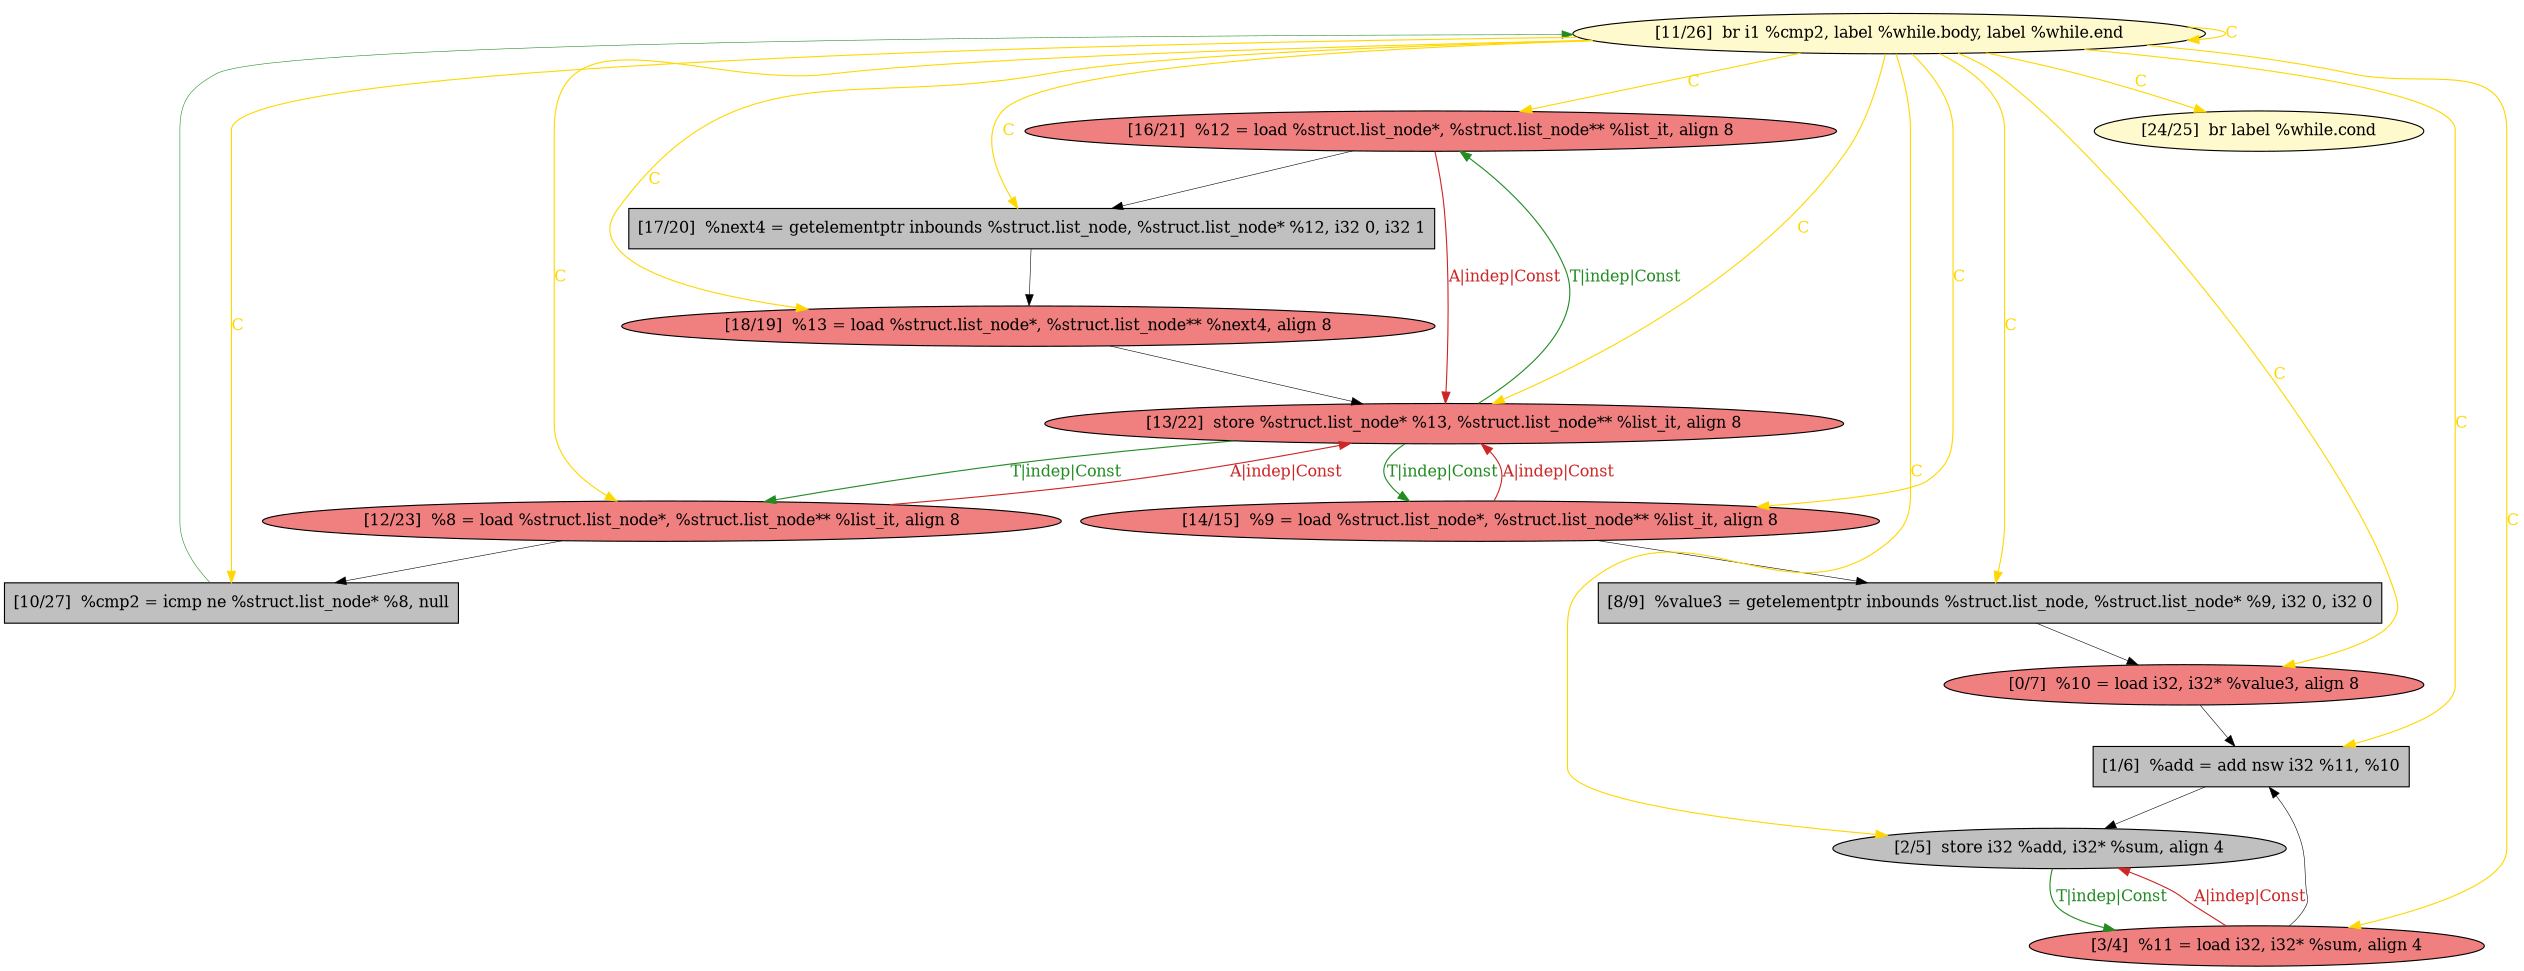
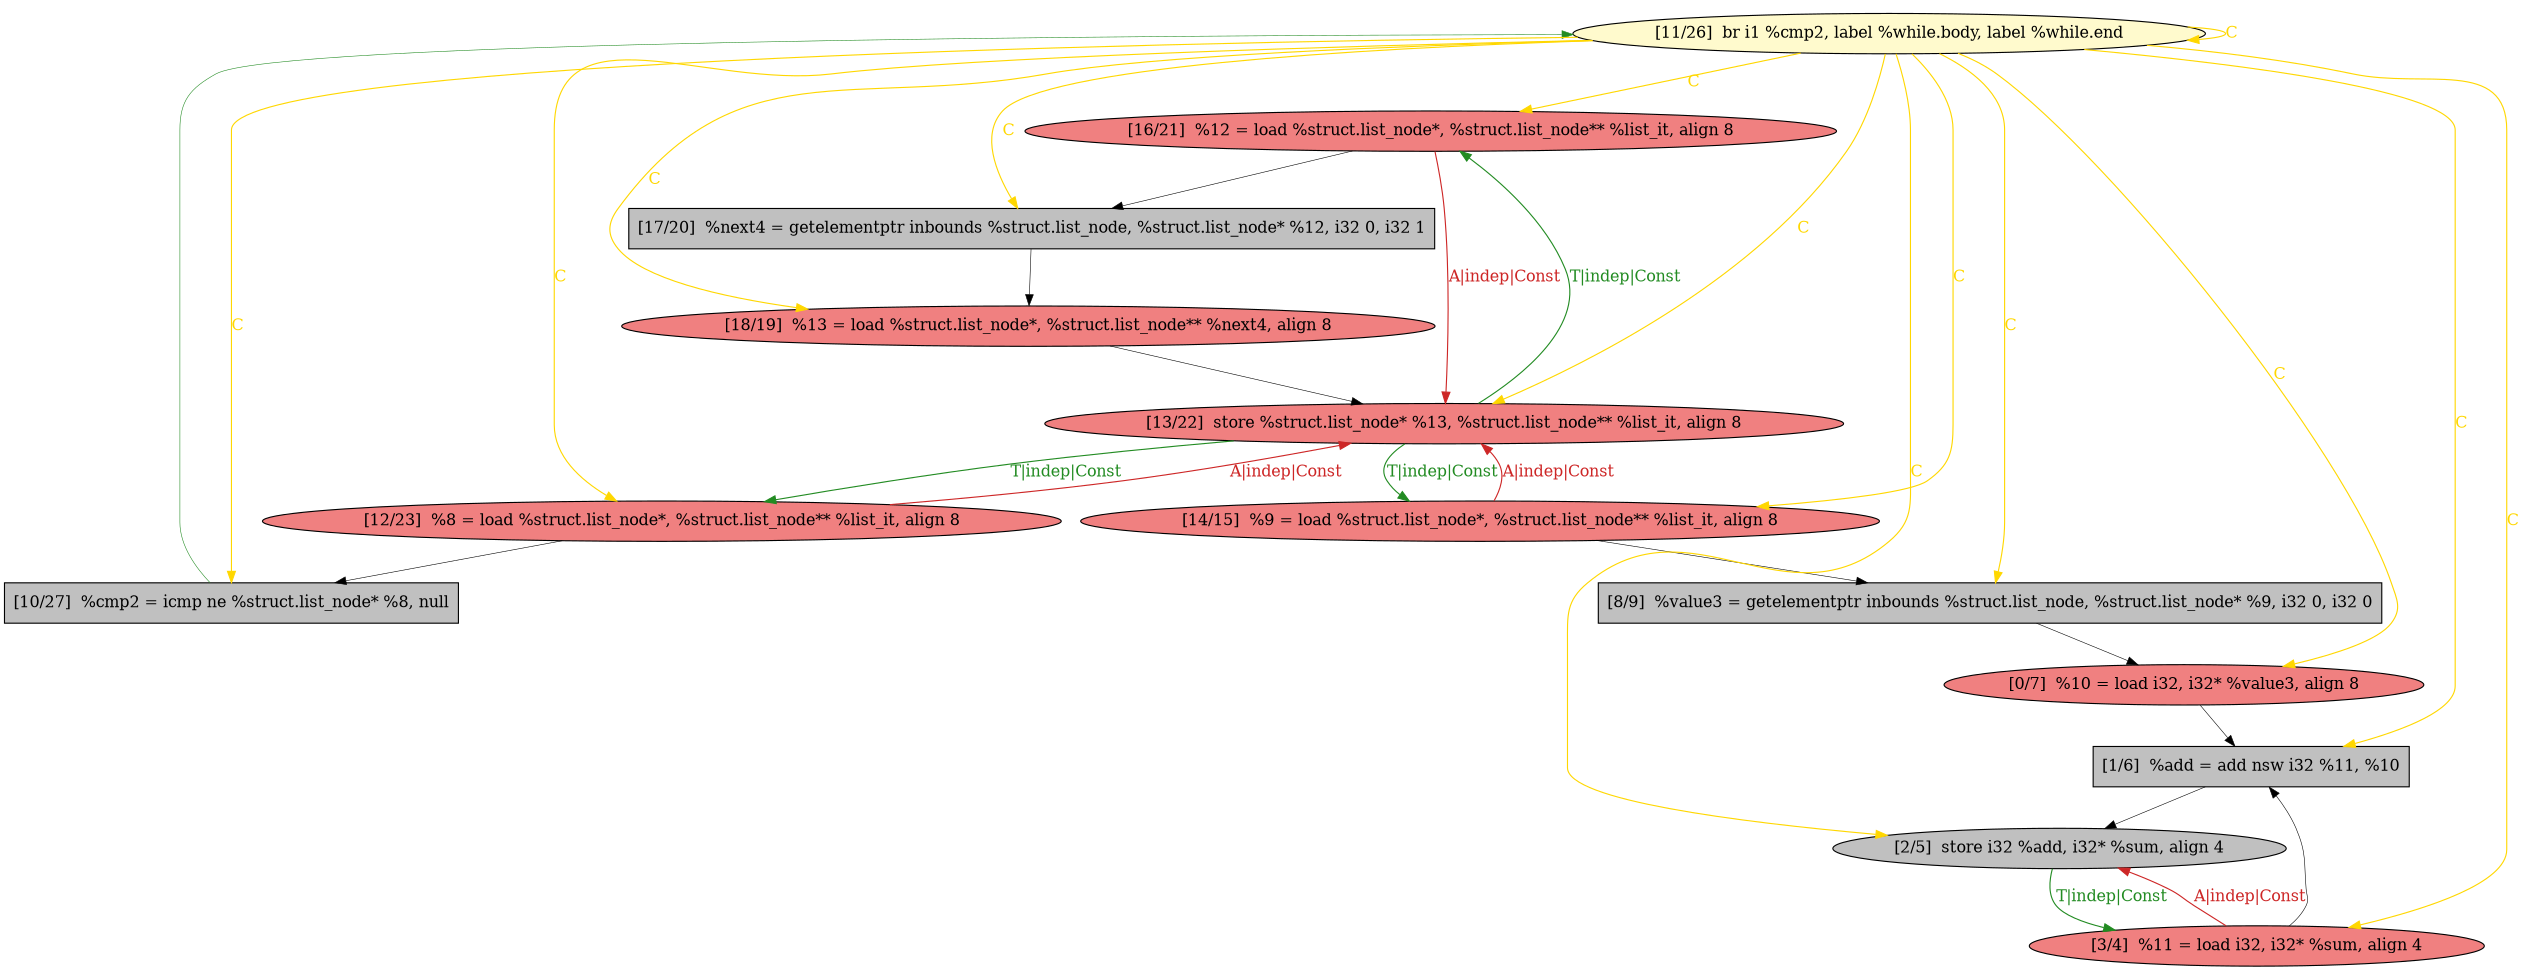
(2259, 131) -> none
